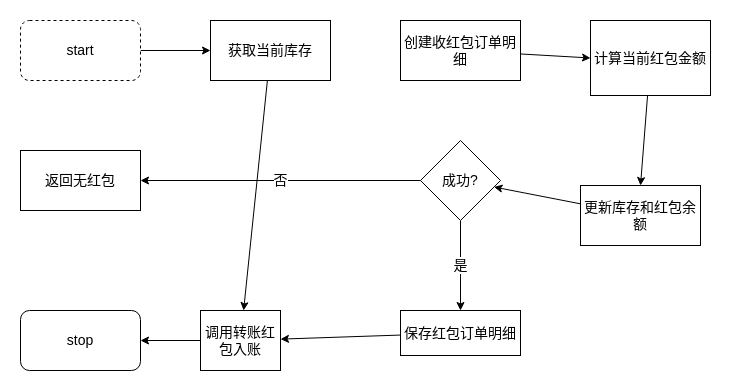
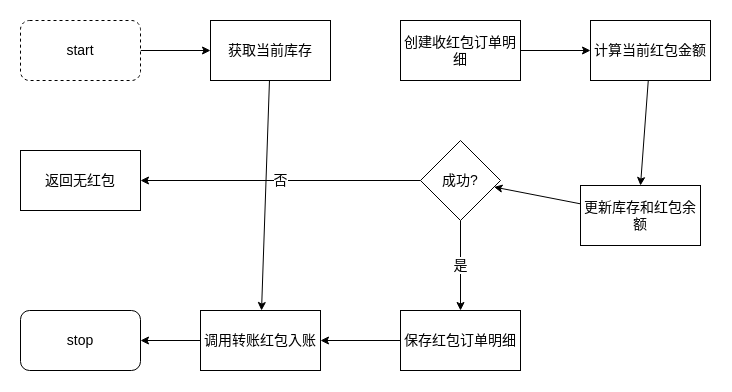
(651, 58) -> (651, 51)
(461, 333) -> (461, 341)
(241, 341) -> (261, 341)
